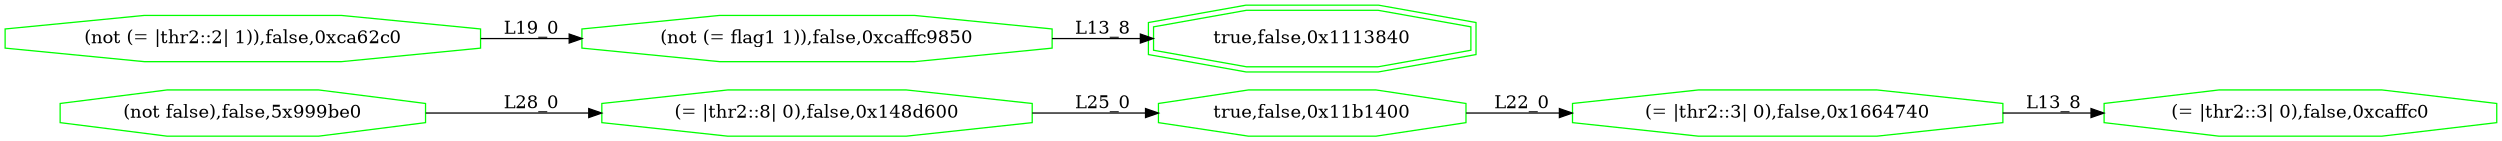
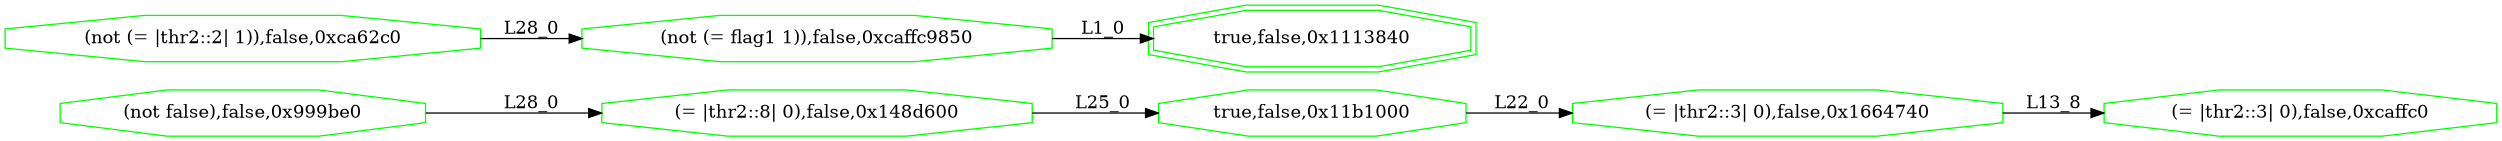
(531, 29) -> (531, 29)
(1103, 29) -> (1103, 29)
(243, 113) -> (243, 113)
(1312, 113) -> (1312, 113)
